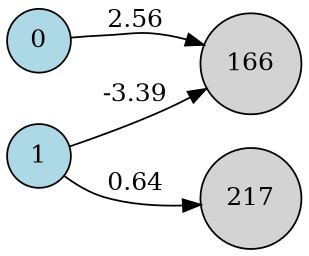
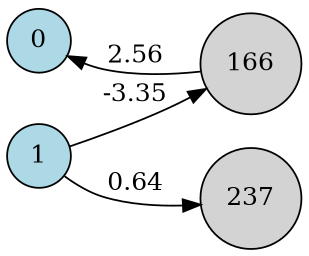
(129, 34) -> (142, 74)
(136, 95) -> (136, 95)
(251, 198) -> (251, 198)
